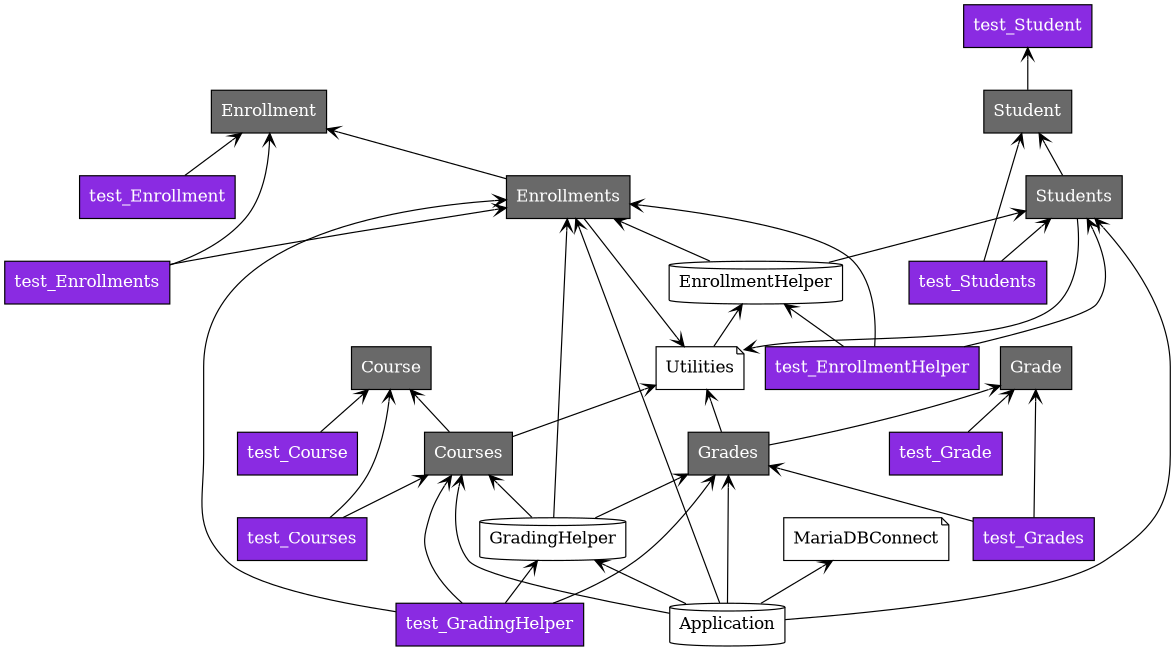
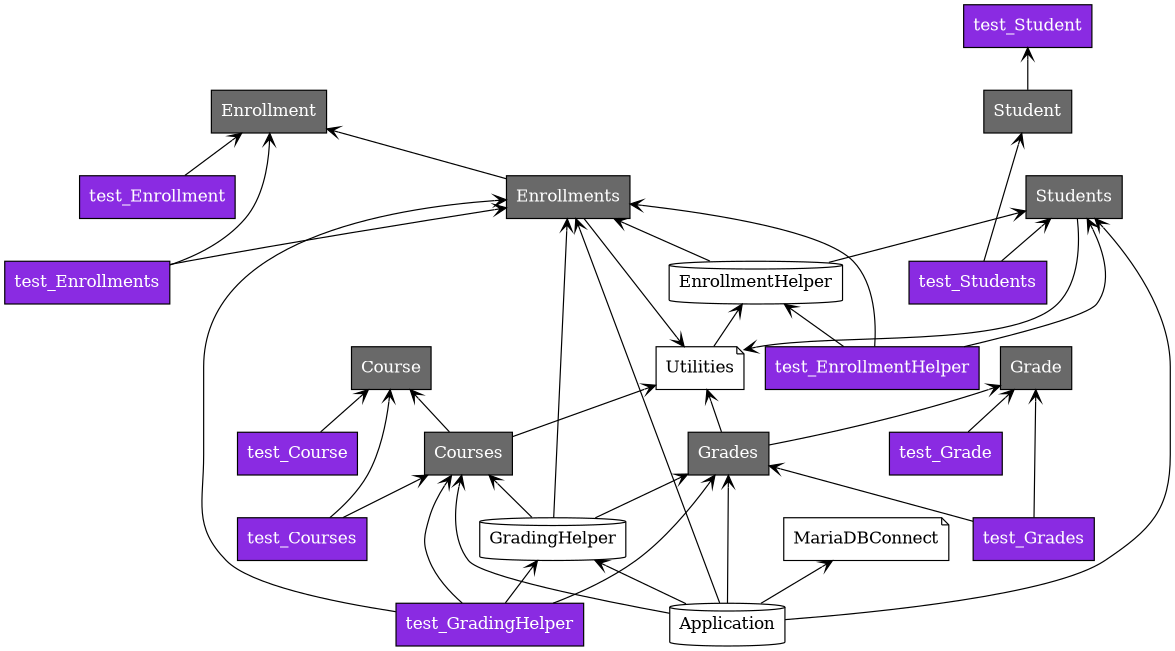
(1054, 160) -> none
